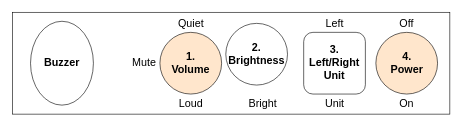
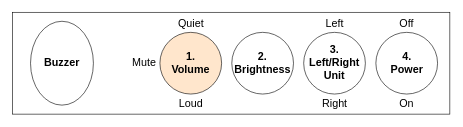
(257, 54) -> (263, 63)
(335, 63) -> (335, 63)
(407, 63) -> (407, 63)
(263, 103) -> none
(335, 104) -> (335, 104)
